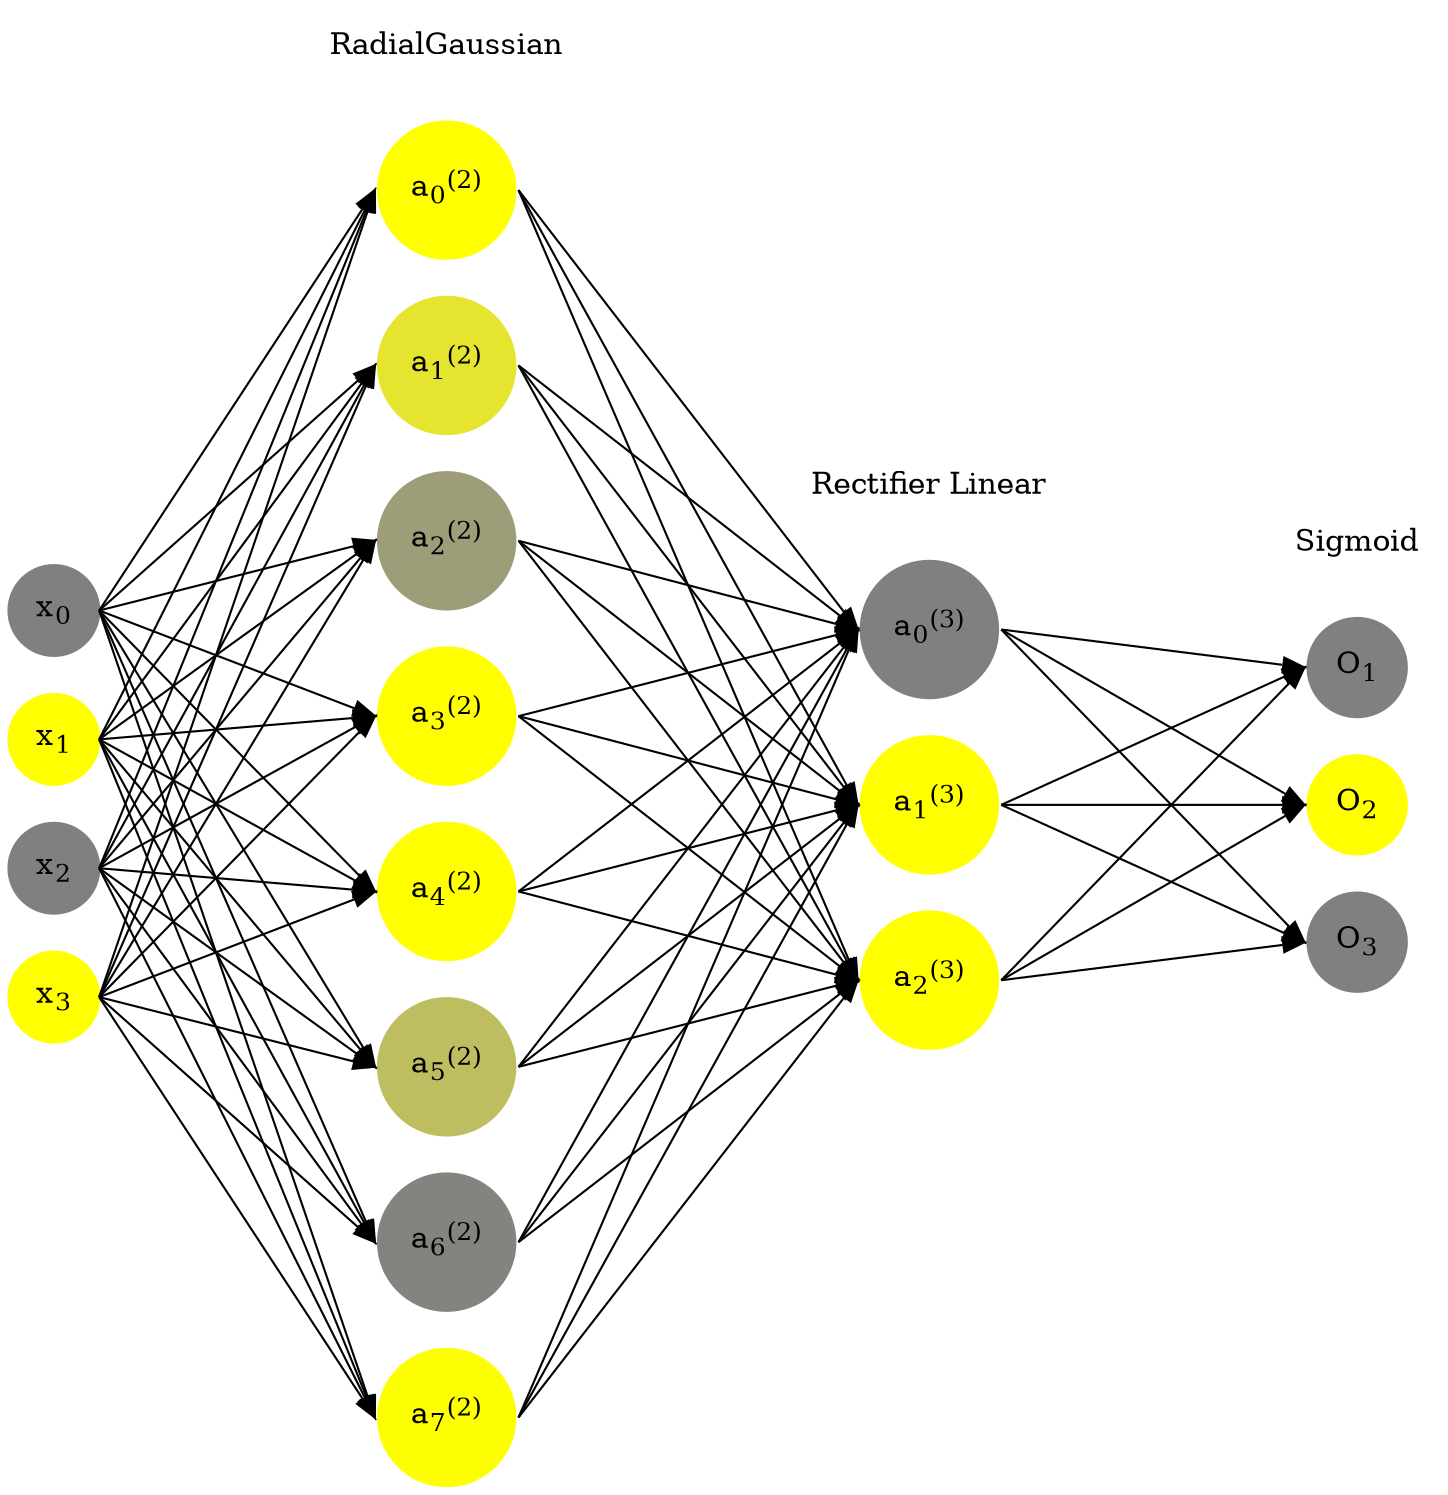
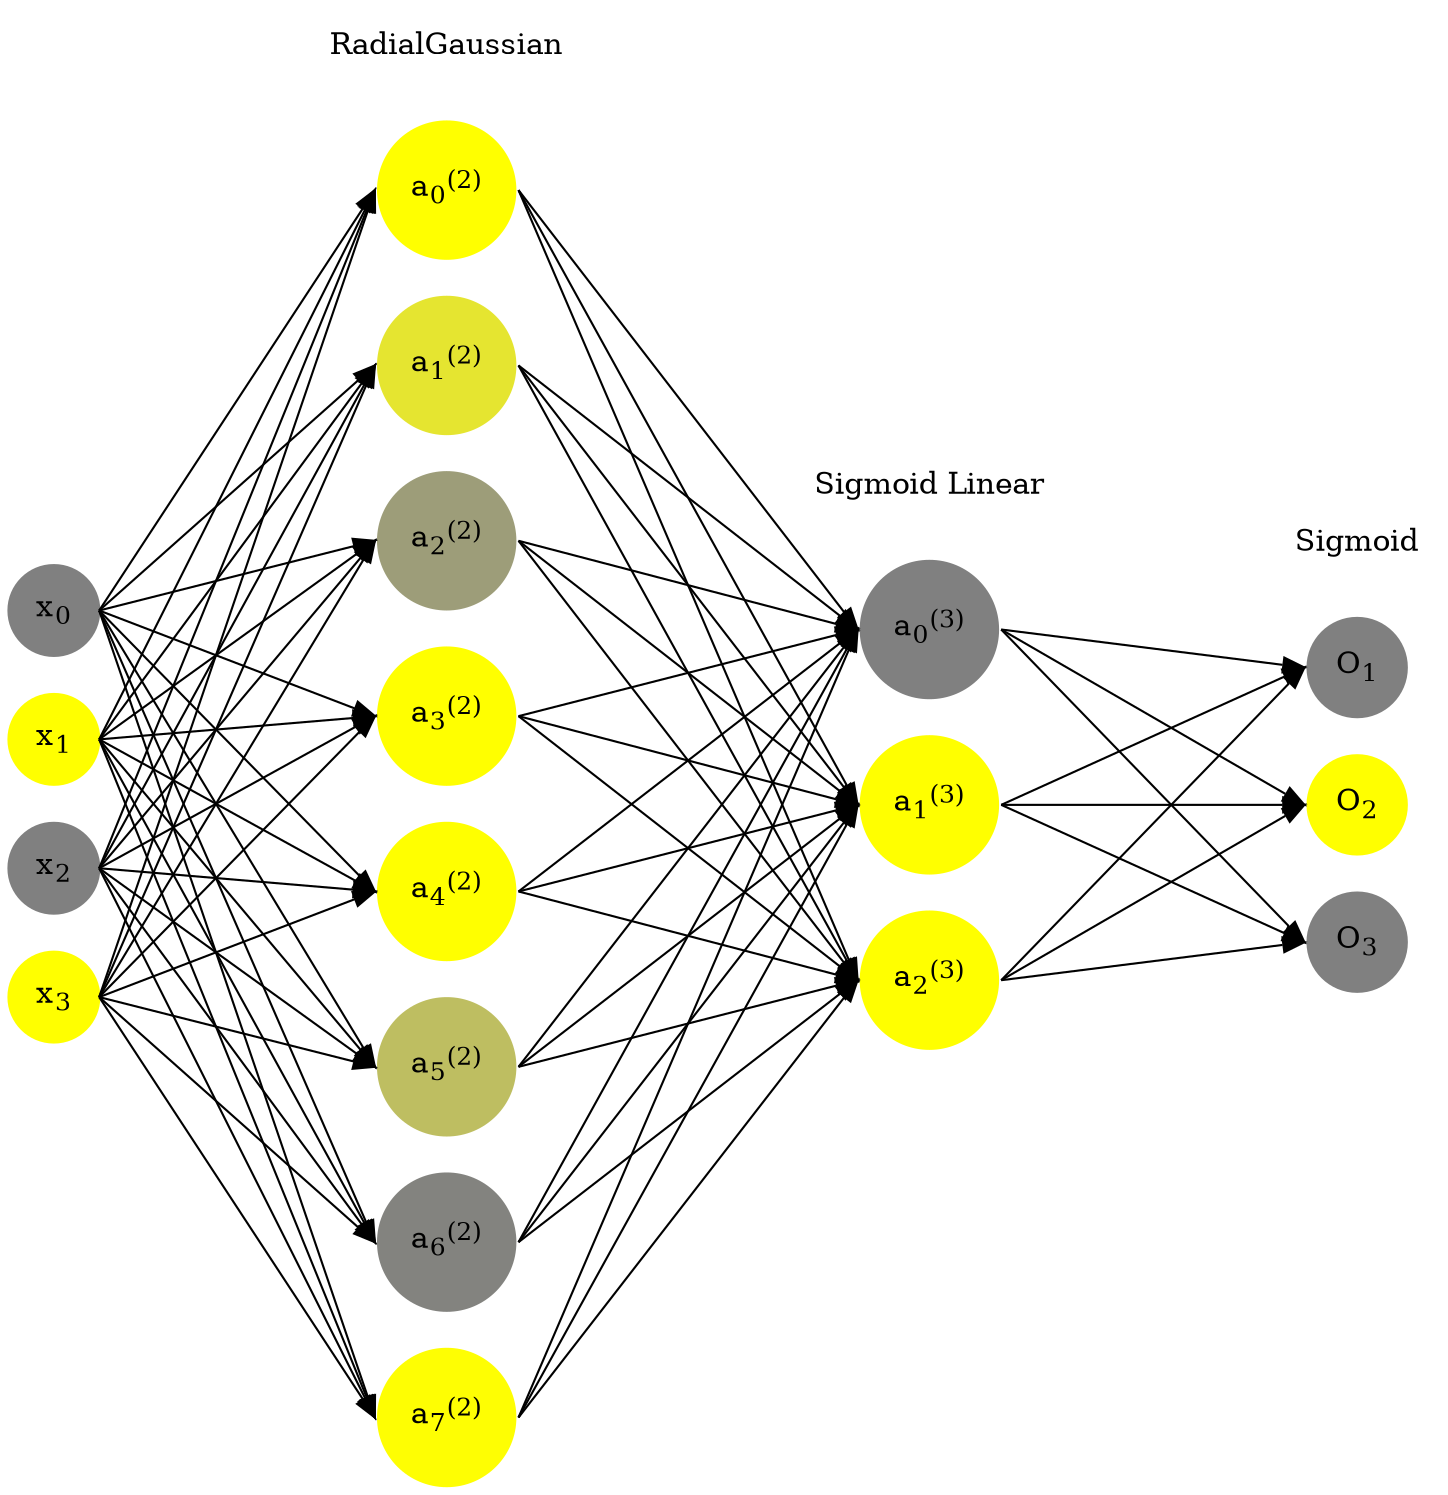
(929, 486) -> (929, 486)
